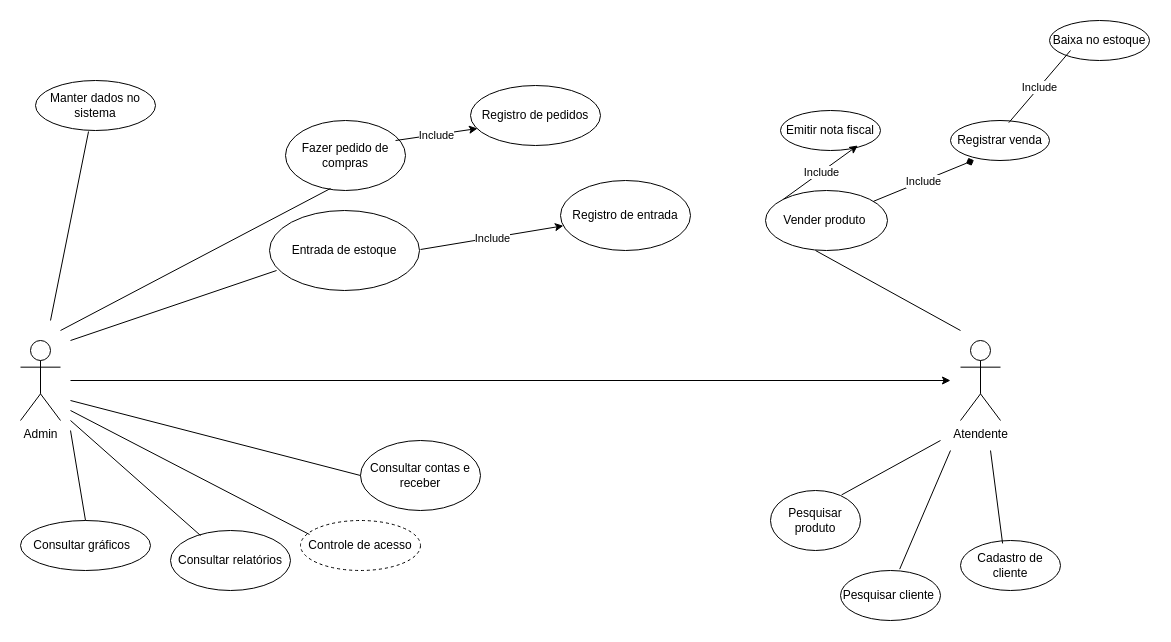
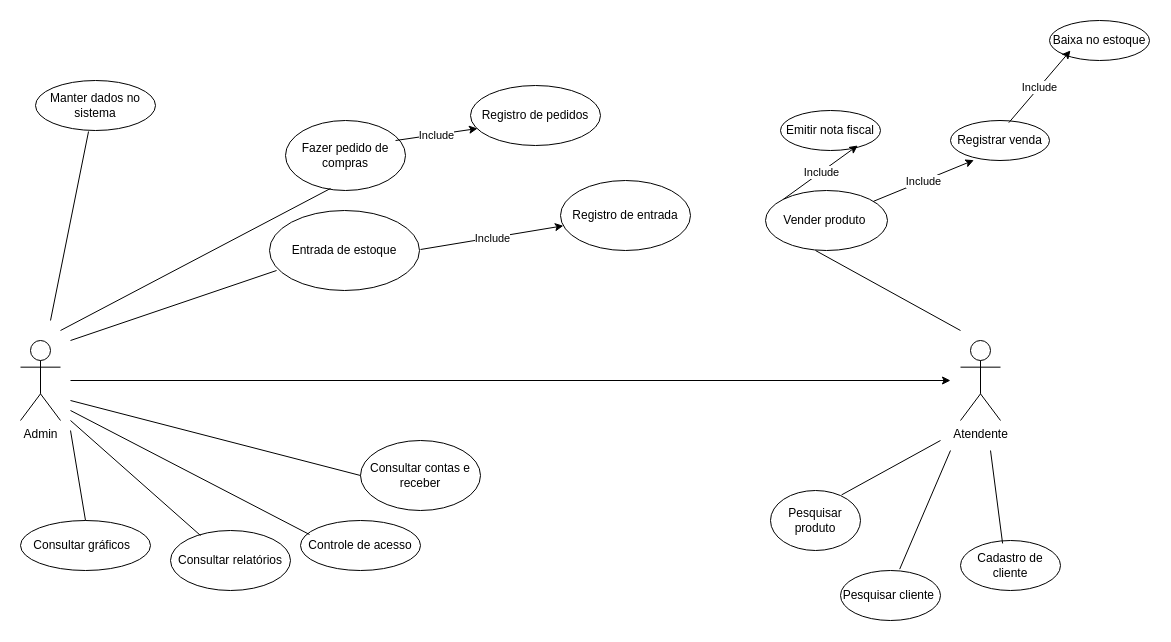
(1067, 54) -> (1065, 57)
(966, 163) -> (966, 163)
(361, 546) -> (361, 546)
